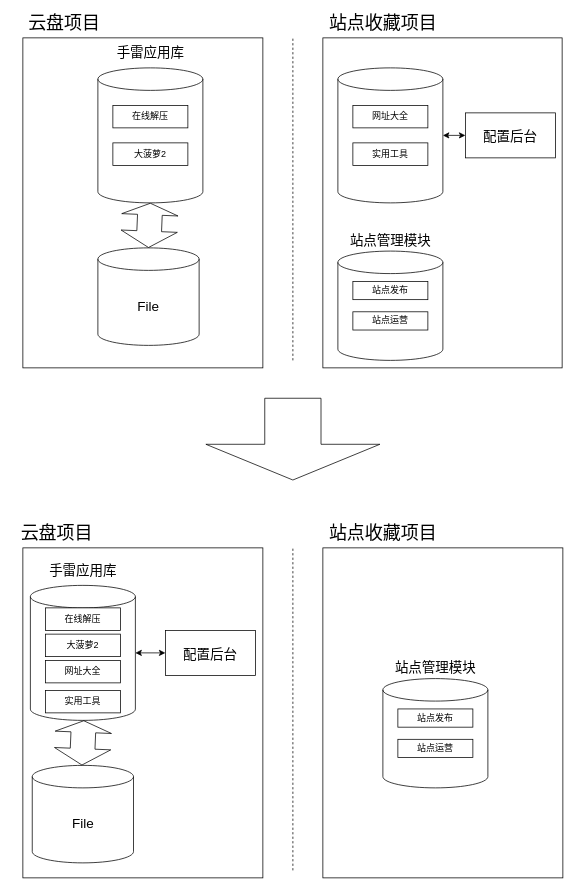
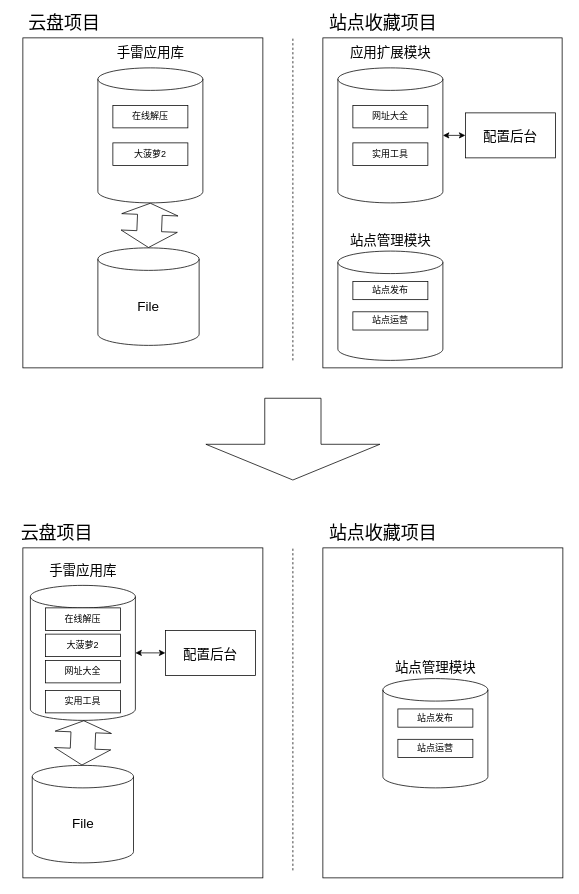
none -> (390, 53)
